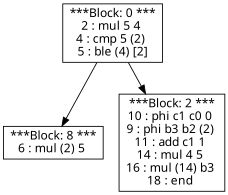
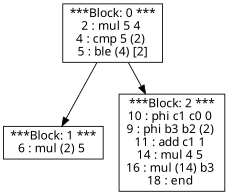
(53, 143) -> (53, 143)
